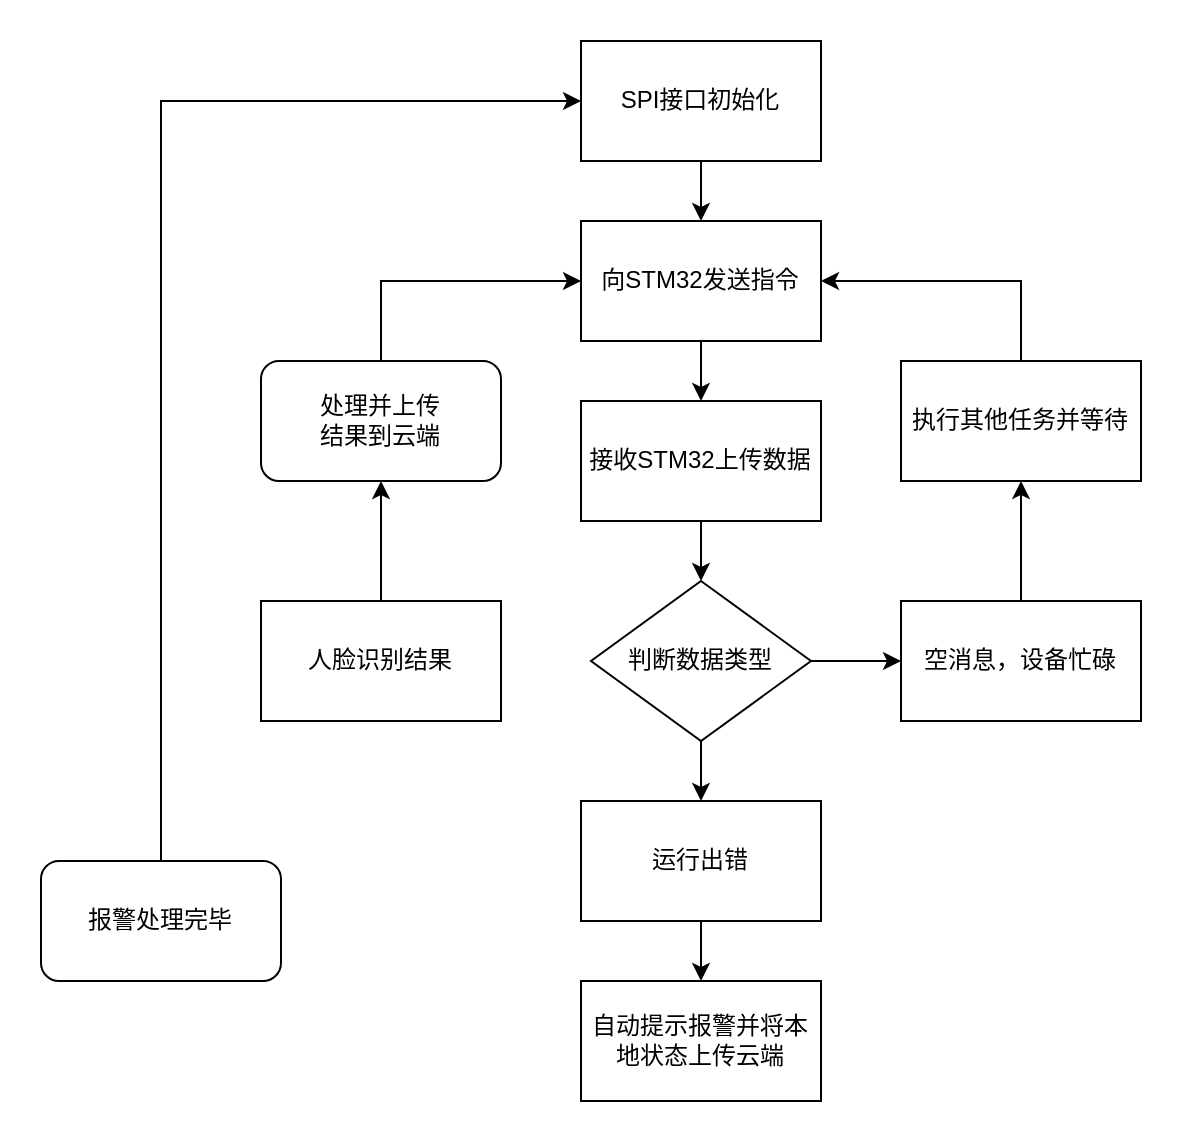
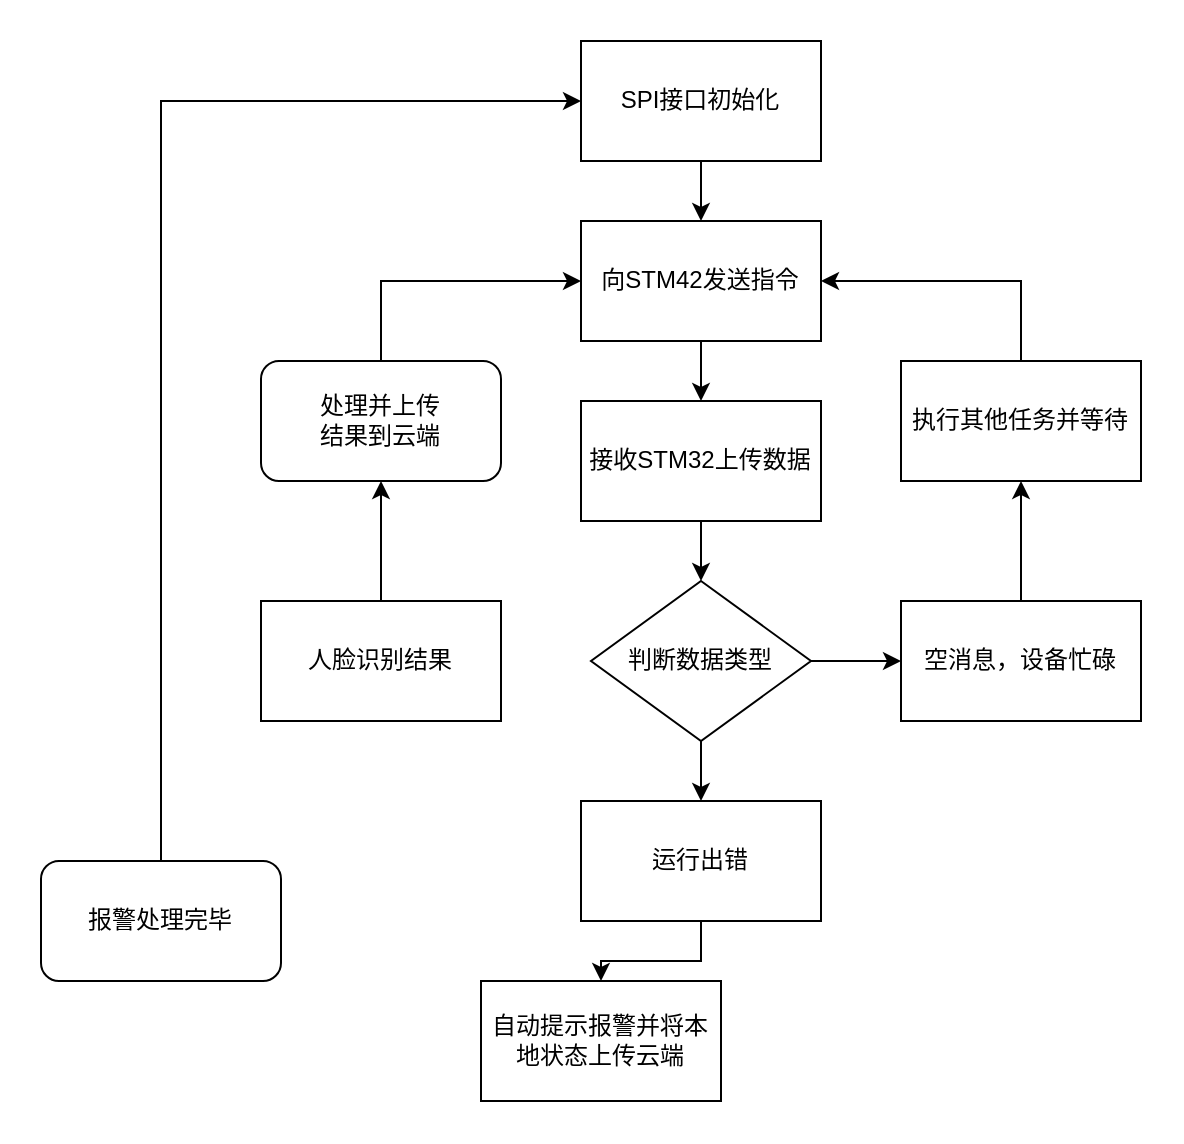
(701, 281) -> (701, 281)
(701, 1041) -> (601, 1041)
